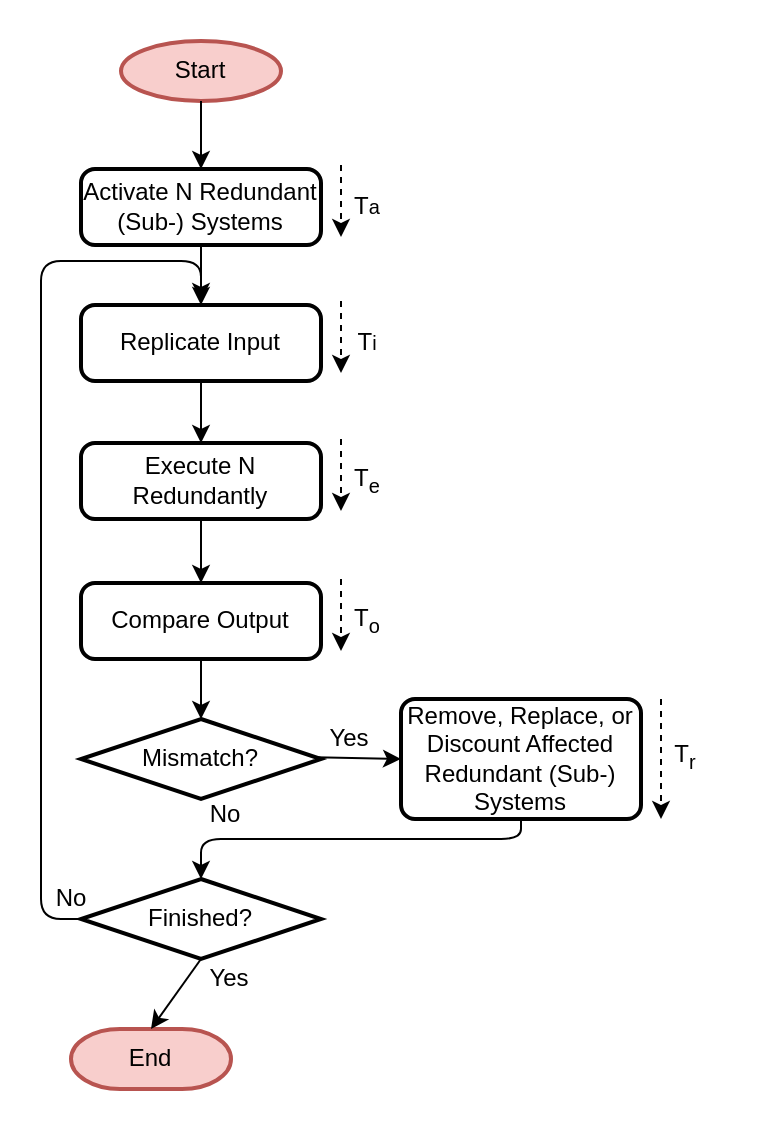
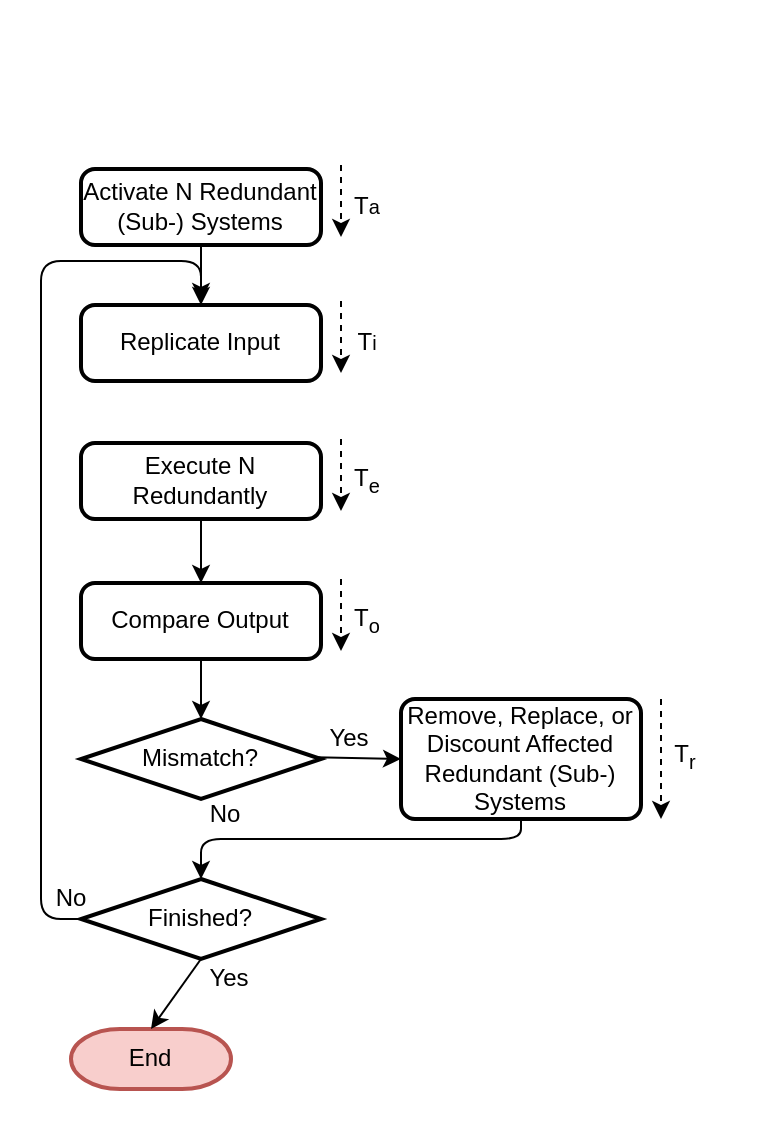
(201, 71) -> none
(201, 128) -> none
(201, 405) -> none
